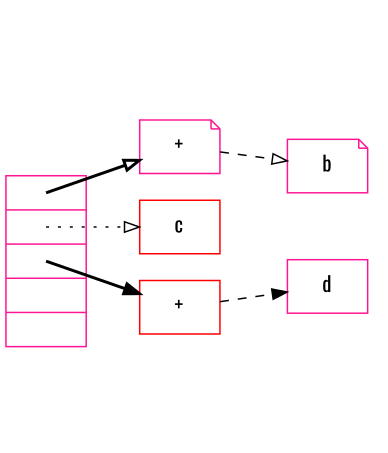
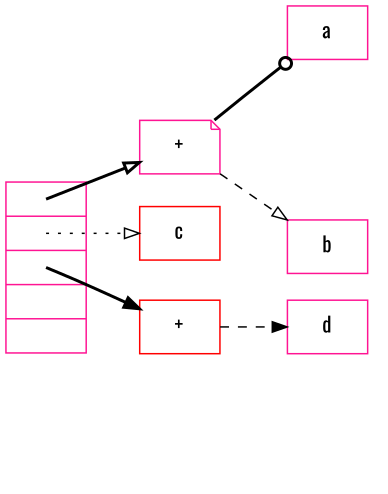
none -> (328, 33)
(328, 166) -> (328, 247)
